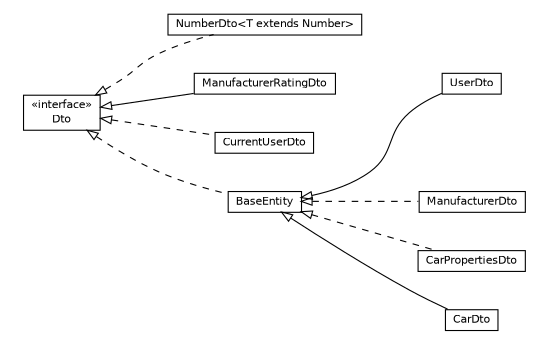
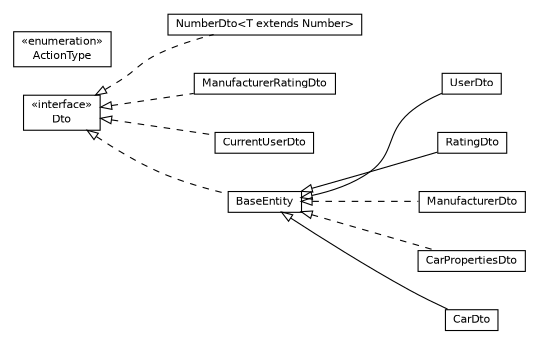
none -> (62, 49)
(153, 100) -> (153, 100)
none -> (472, 142)
